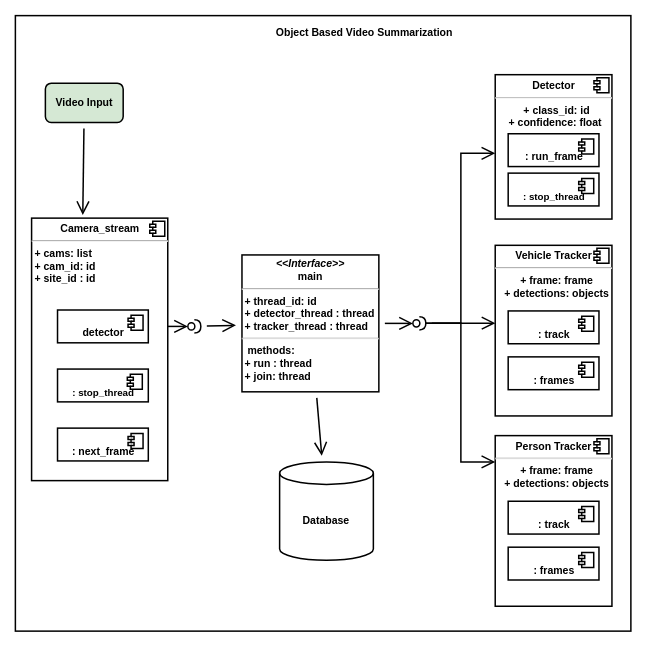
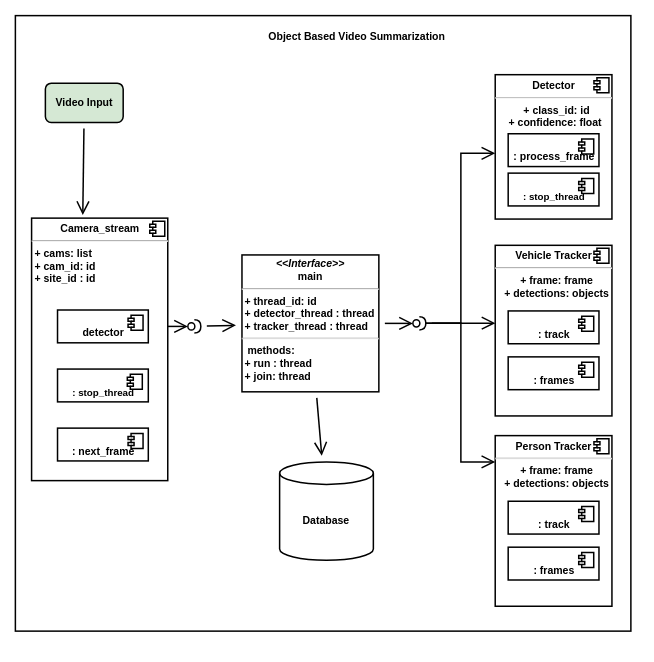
(364, 32) -> (357, 36)
(554, 150) -> (554, 150)
